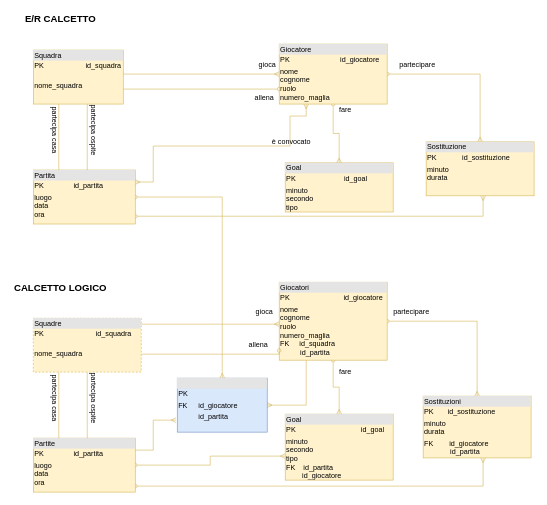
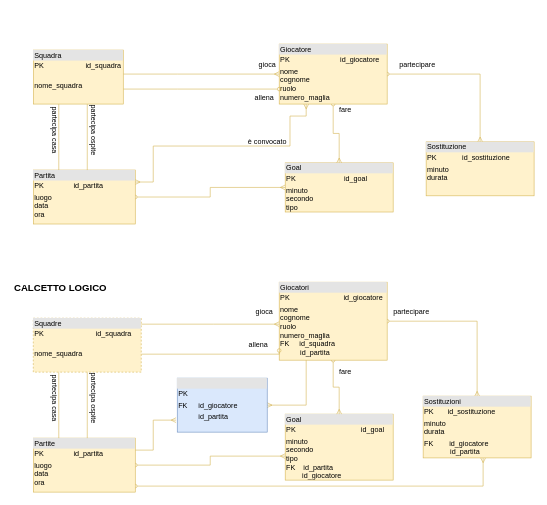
(60, 18) -> none
(291, 142) -> (267, 142)
(320, 216) -> none
(222, 280) -> (242, 188)
